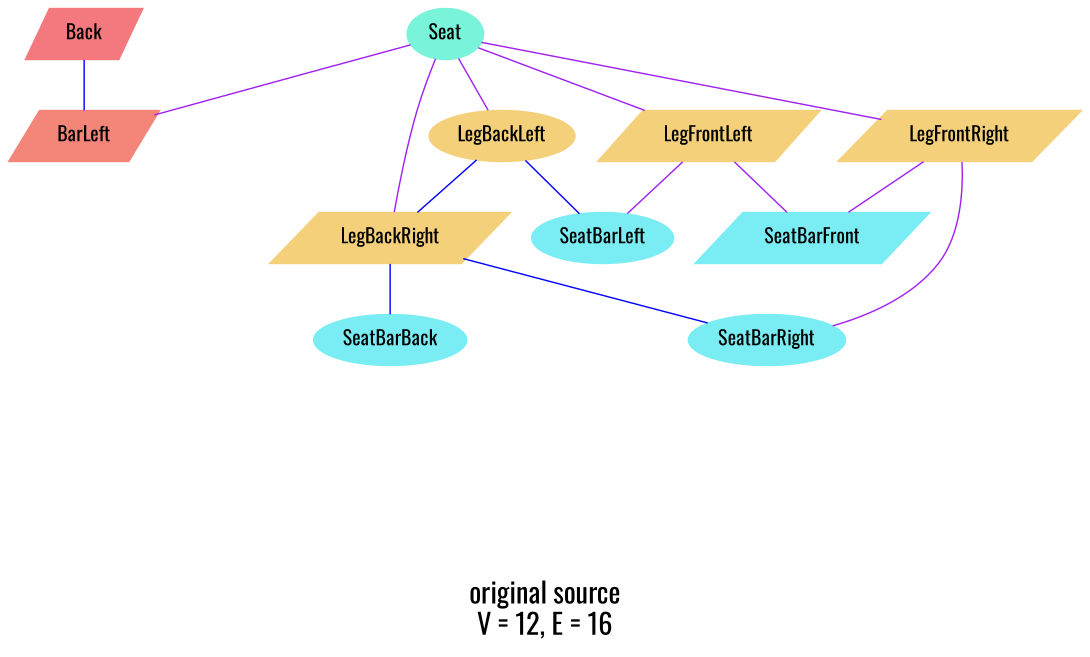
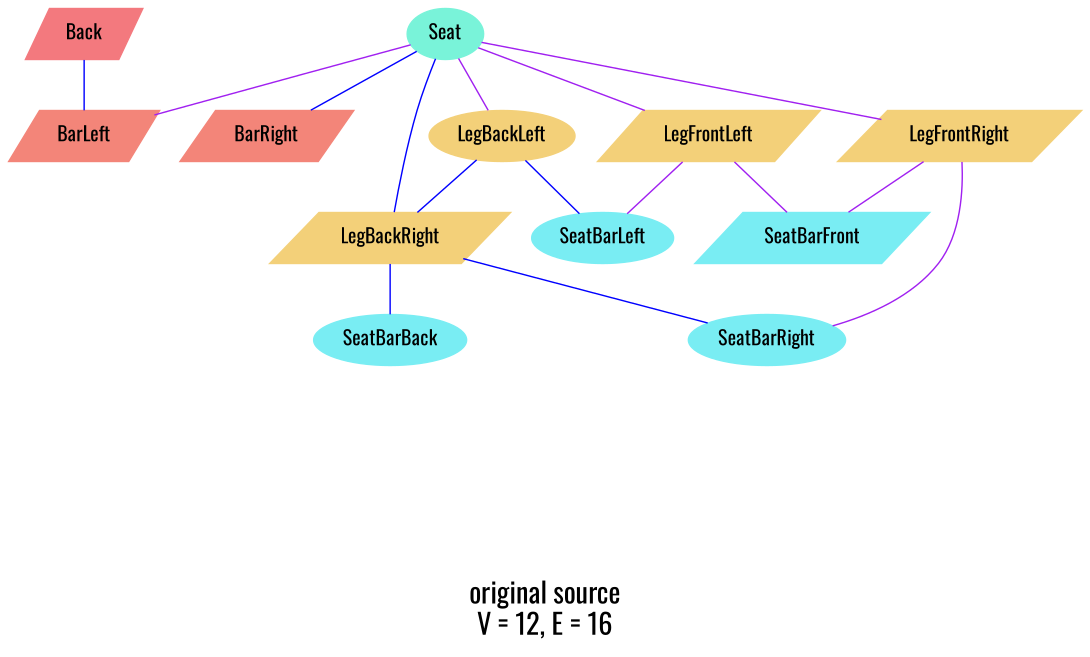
(411, 134) -> (411, 134)
none -> (267, 136)
